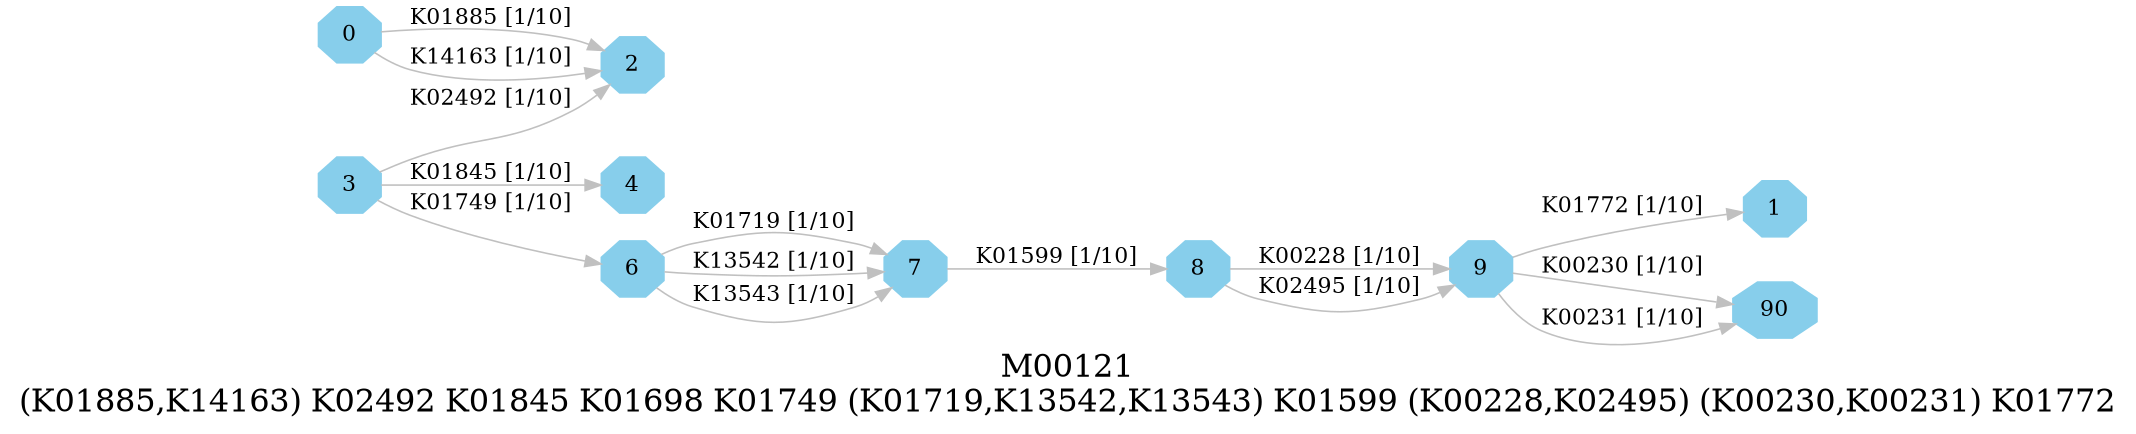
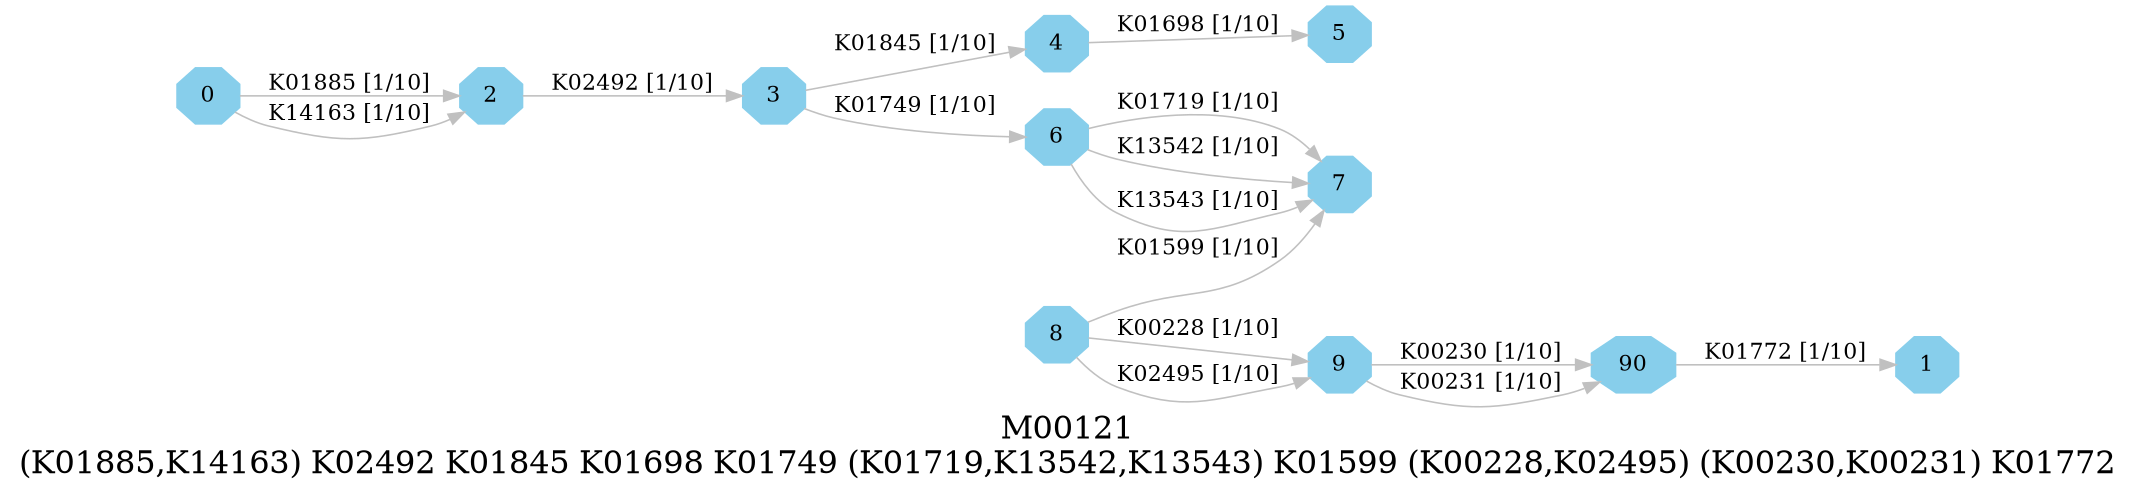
none -> (1340, 34)
(491, 139) -> (625, 96)
(1619, 231) -> (1778, 365)
(1049, 269) -> (1211, 291)
